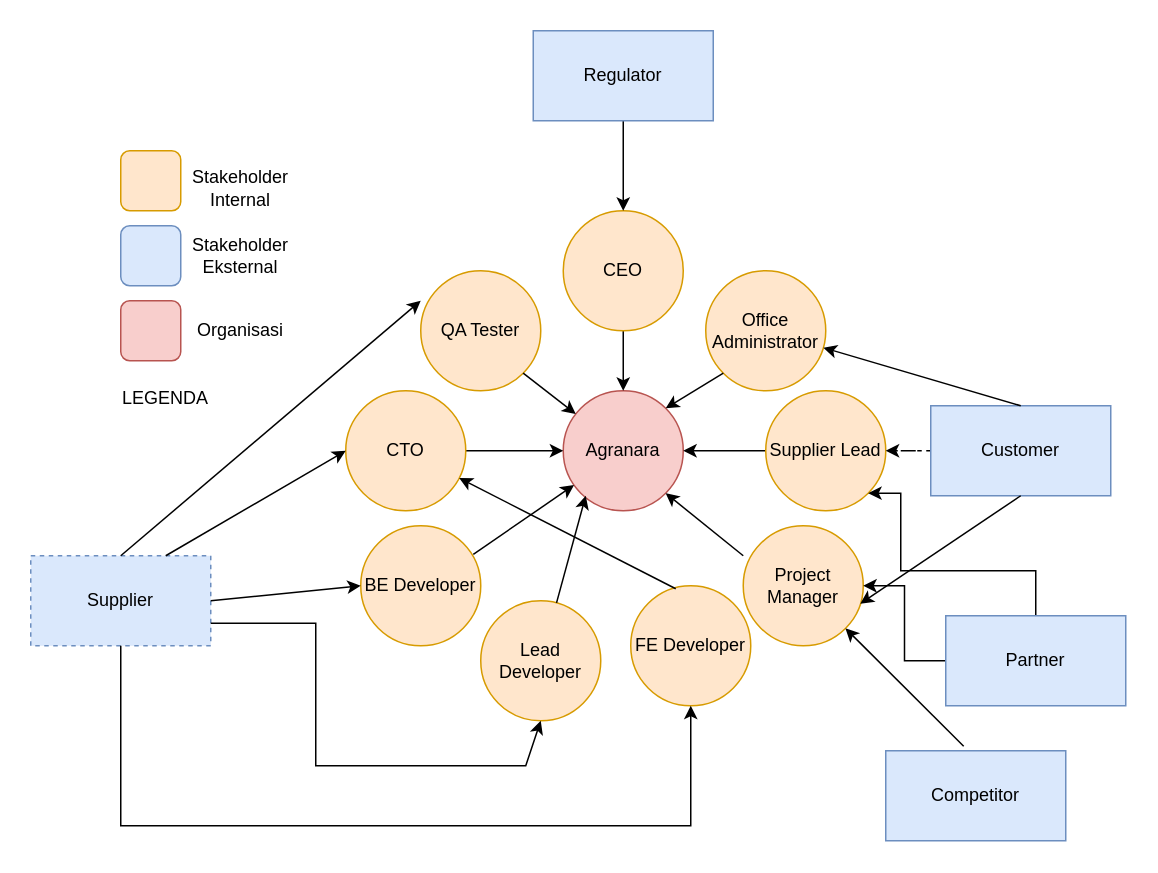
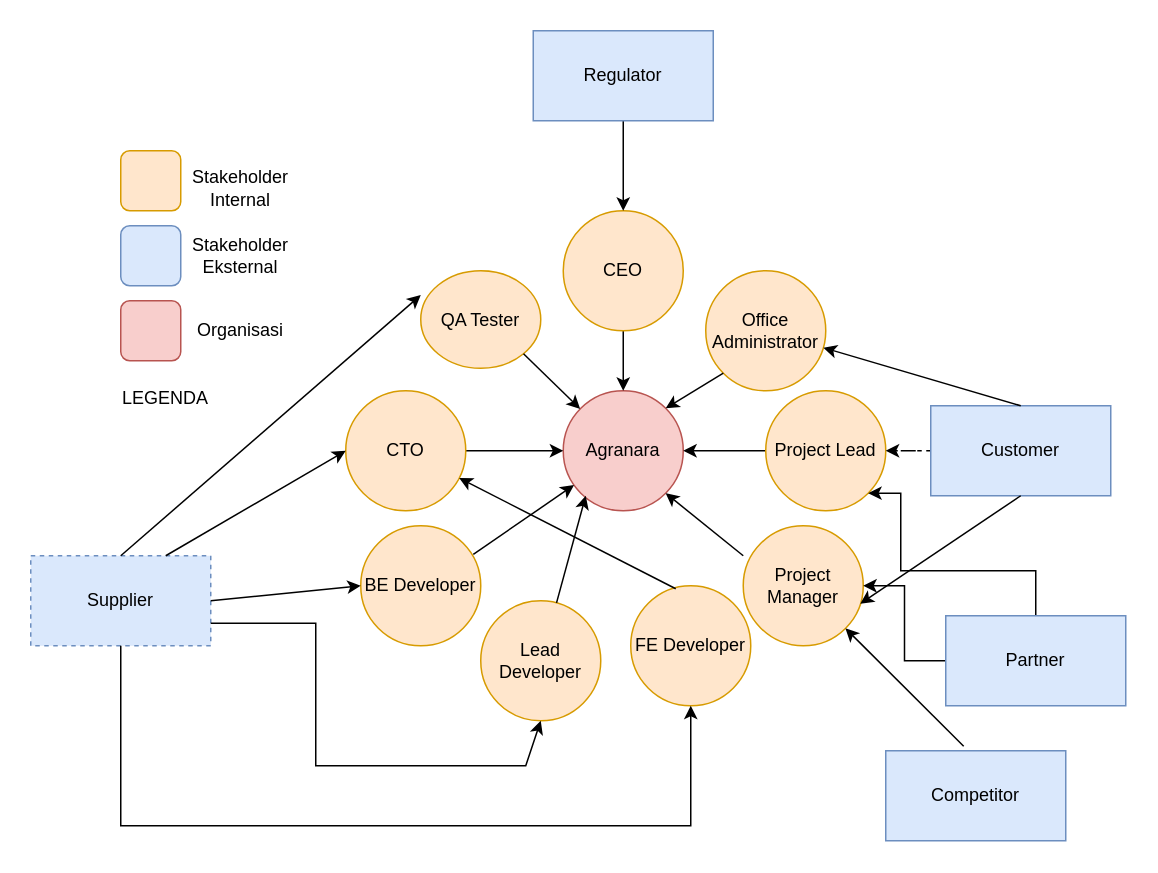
(481, 331) -> (481, 320)
(826, 451) -> (826, 451)
